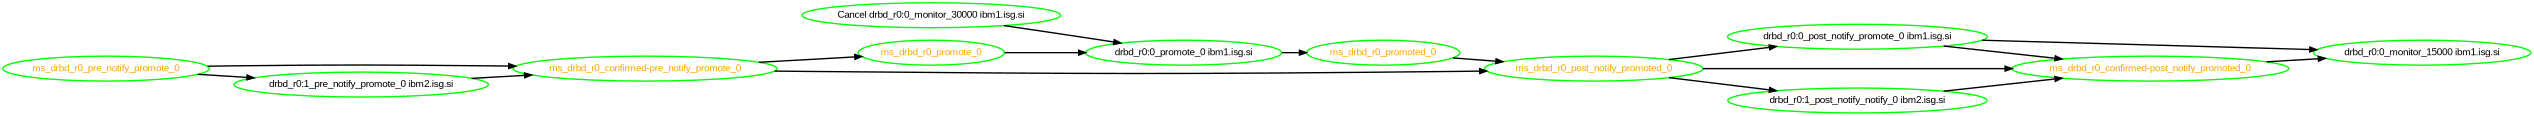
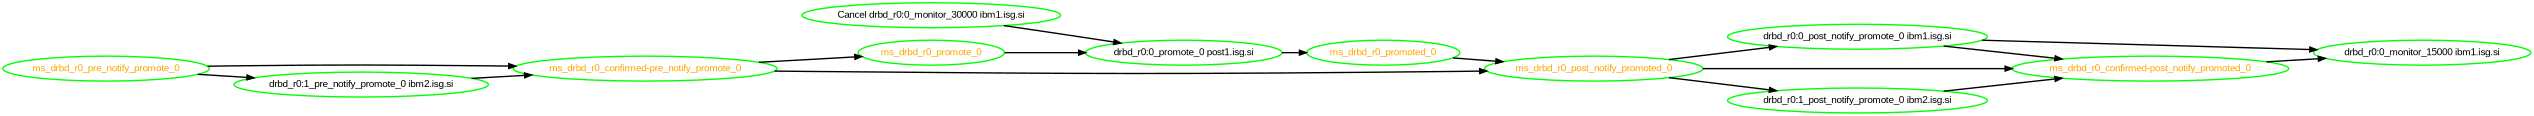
(1184, 53) -> (1184, 53)
(1857, 100) -> (1857, 100)
